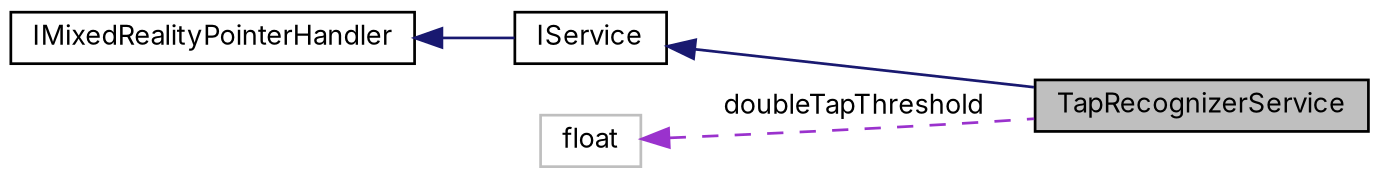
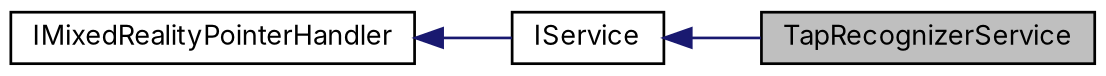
(591, 141) -> none
